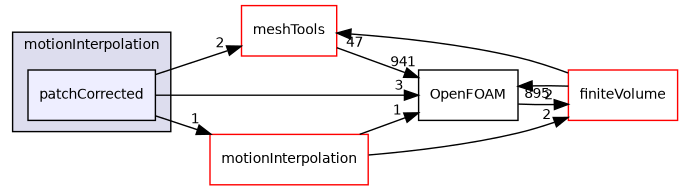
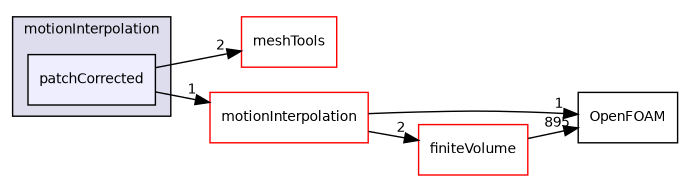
(461, 46) -> none
(371, 60) -> none
(280, 95) -> none
(536, 105) -> none
